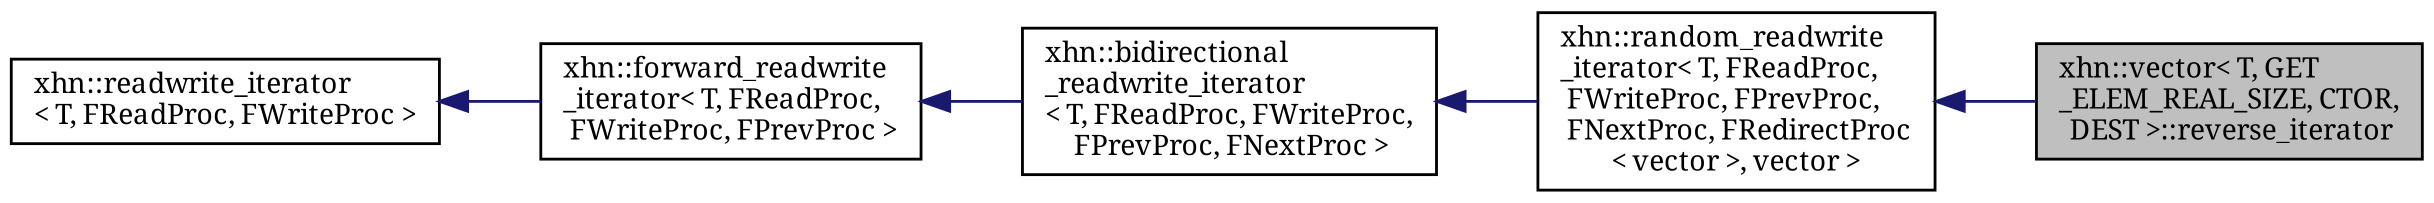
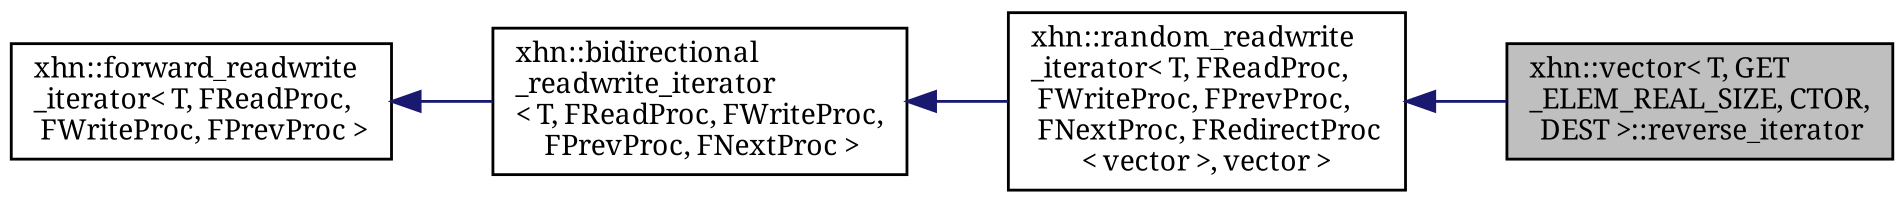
(225, 101) -> none
